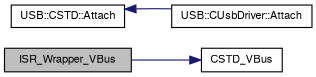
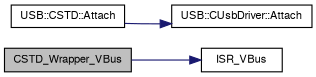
(154, 9) -> (142, 24)
(68, 60) -> (68, 60)
(242, 60) -> (242, 60)
